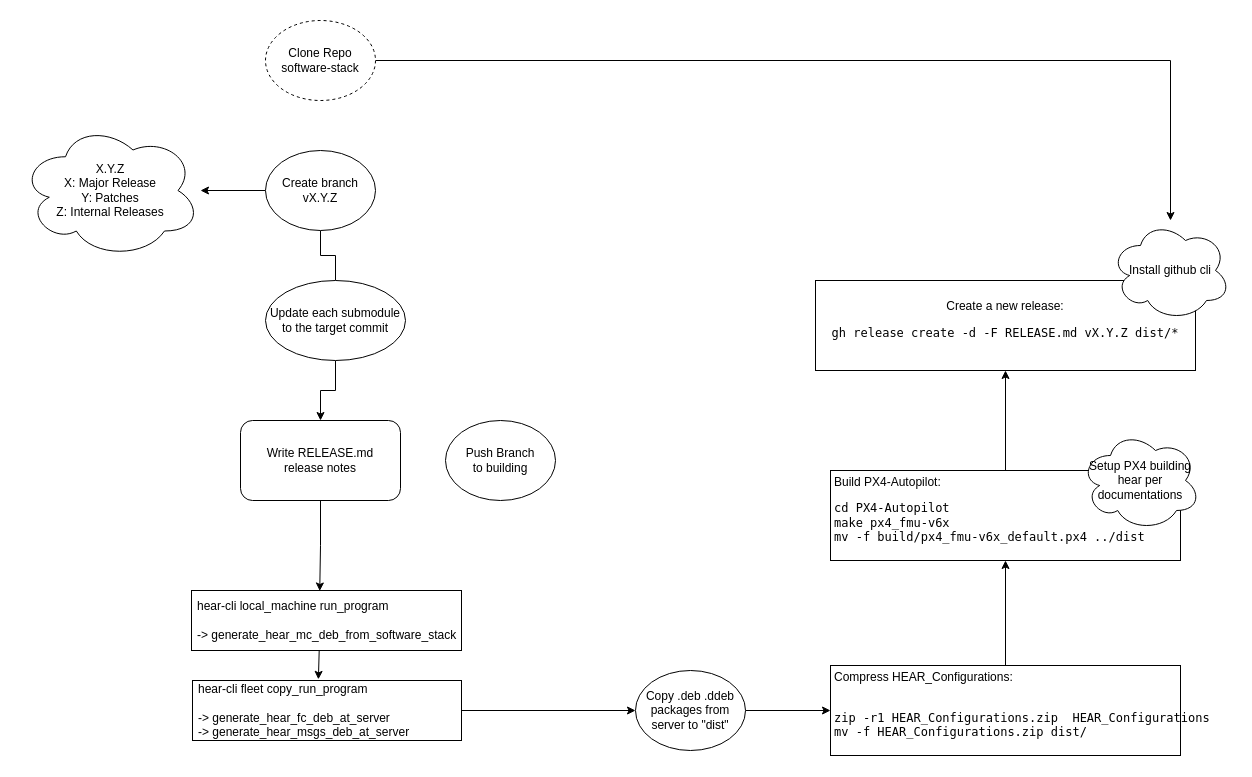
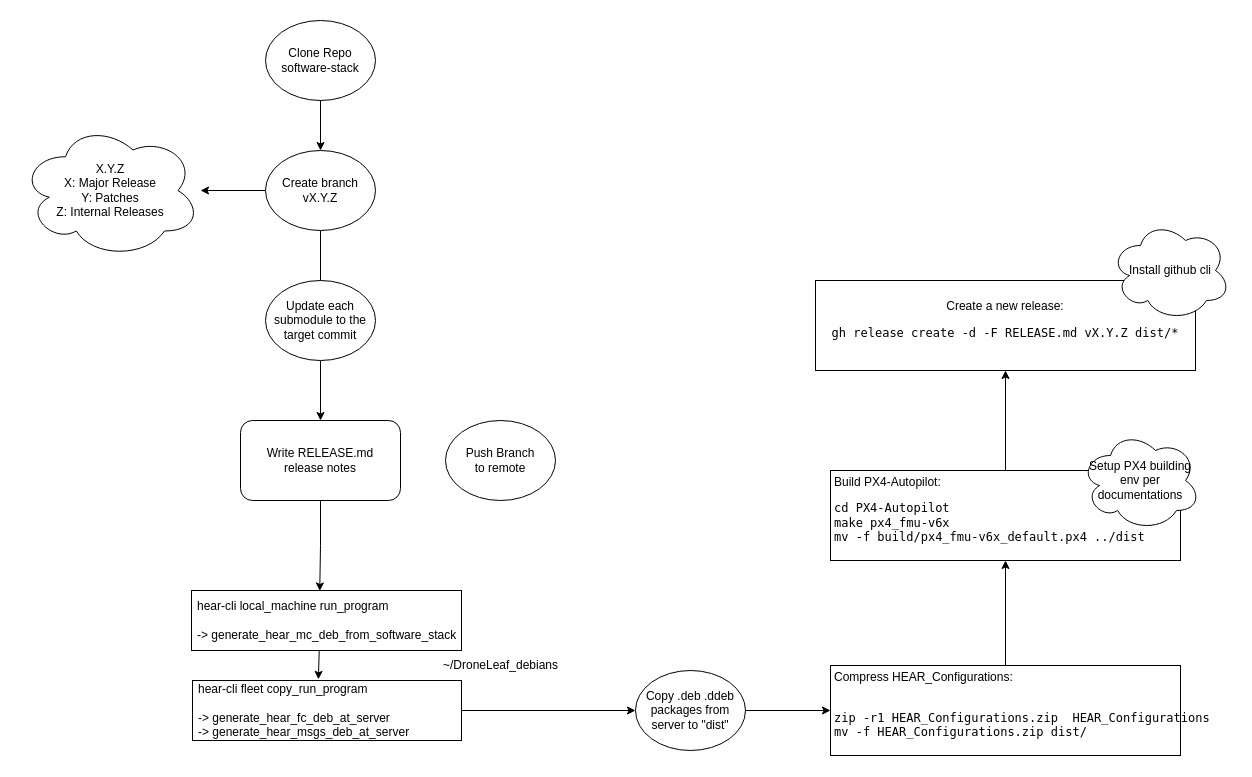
(321, 61) -> (321, 61)
(850, 61) -> (321, 122)
(336, 321) -> (321, 321)
(501, 461) -> (501, 461)
(1141, 481) -> (1141, 481)
none -> (501, 666)
